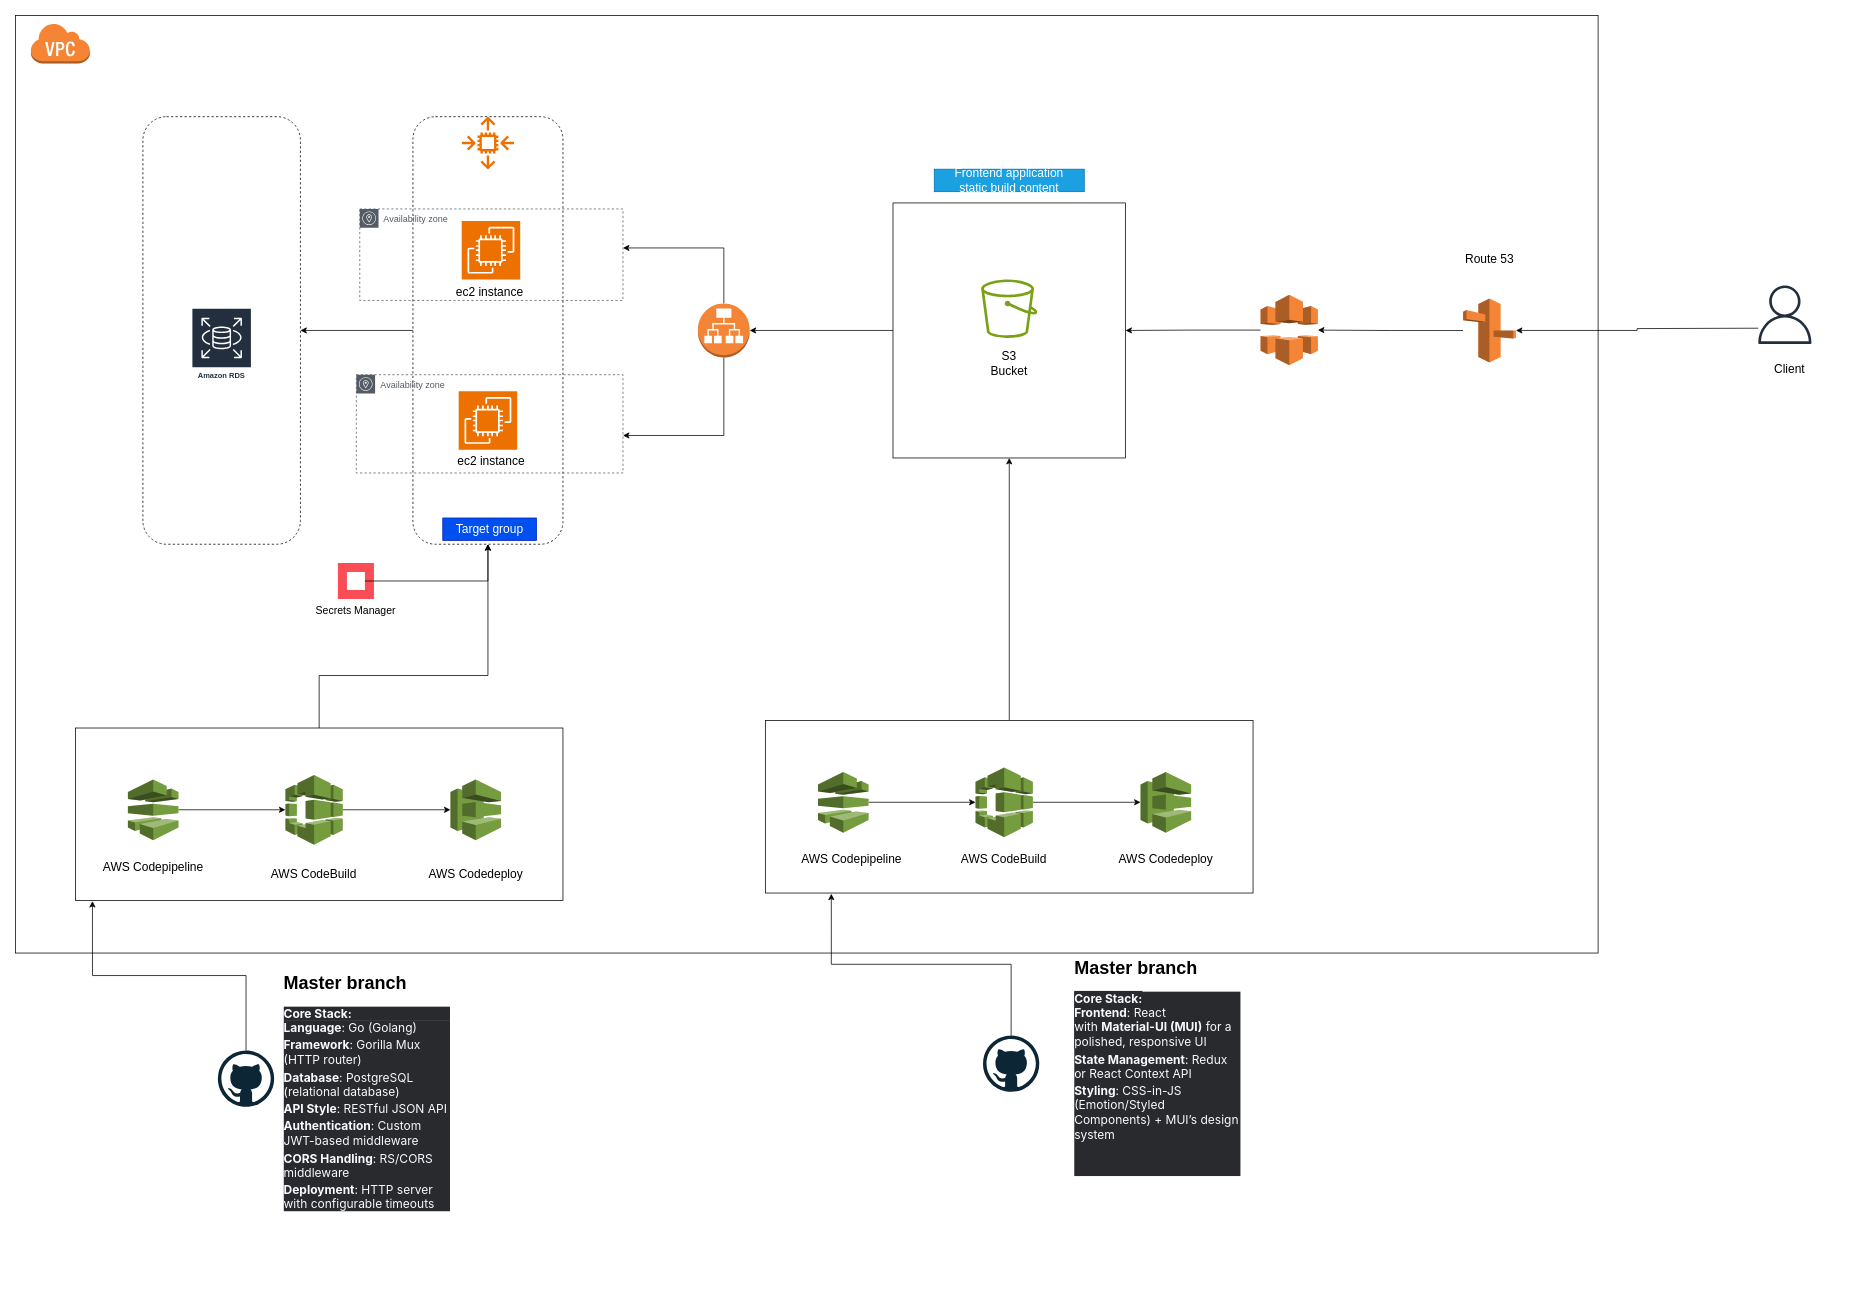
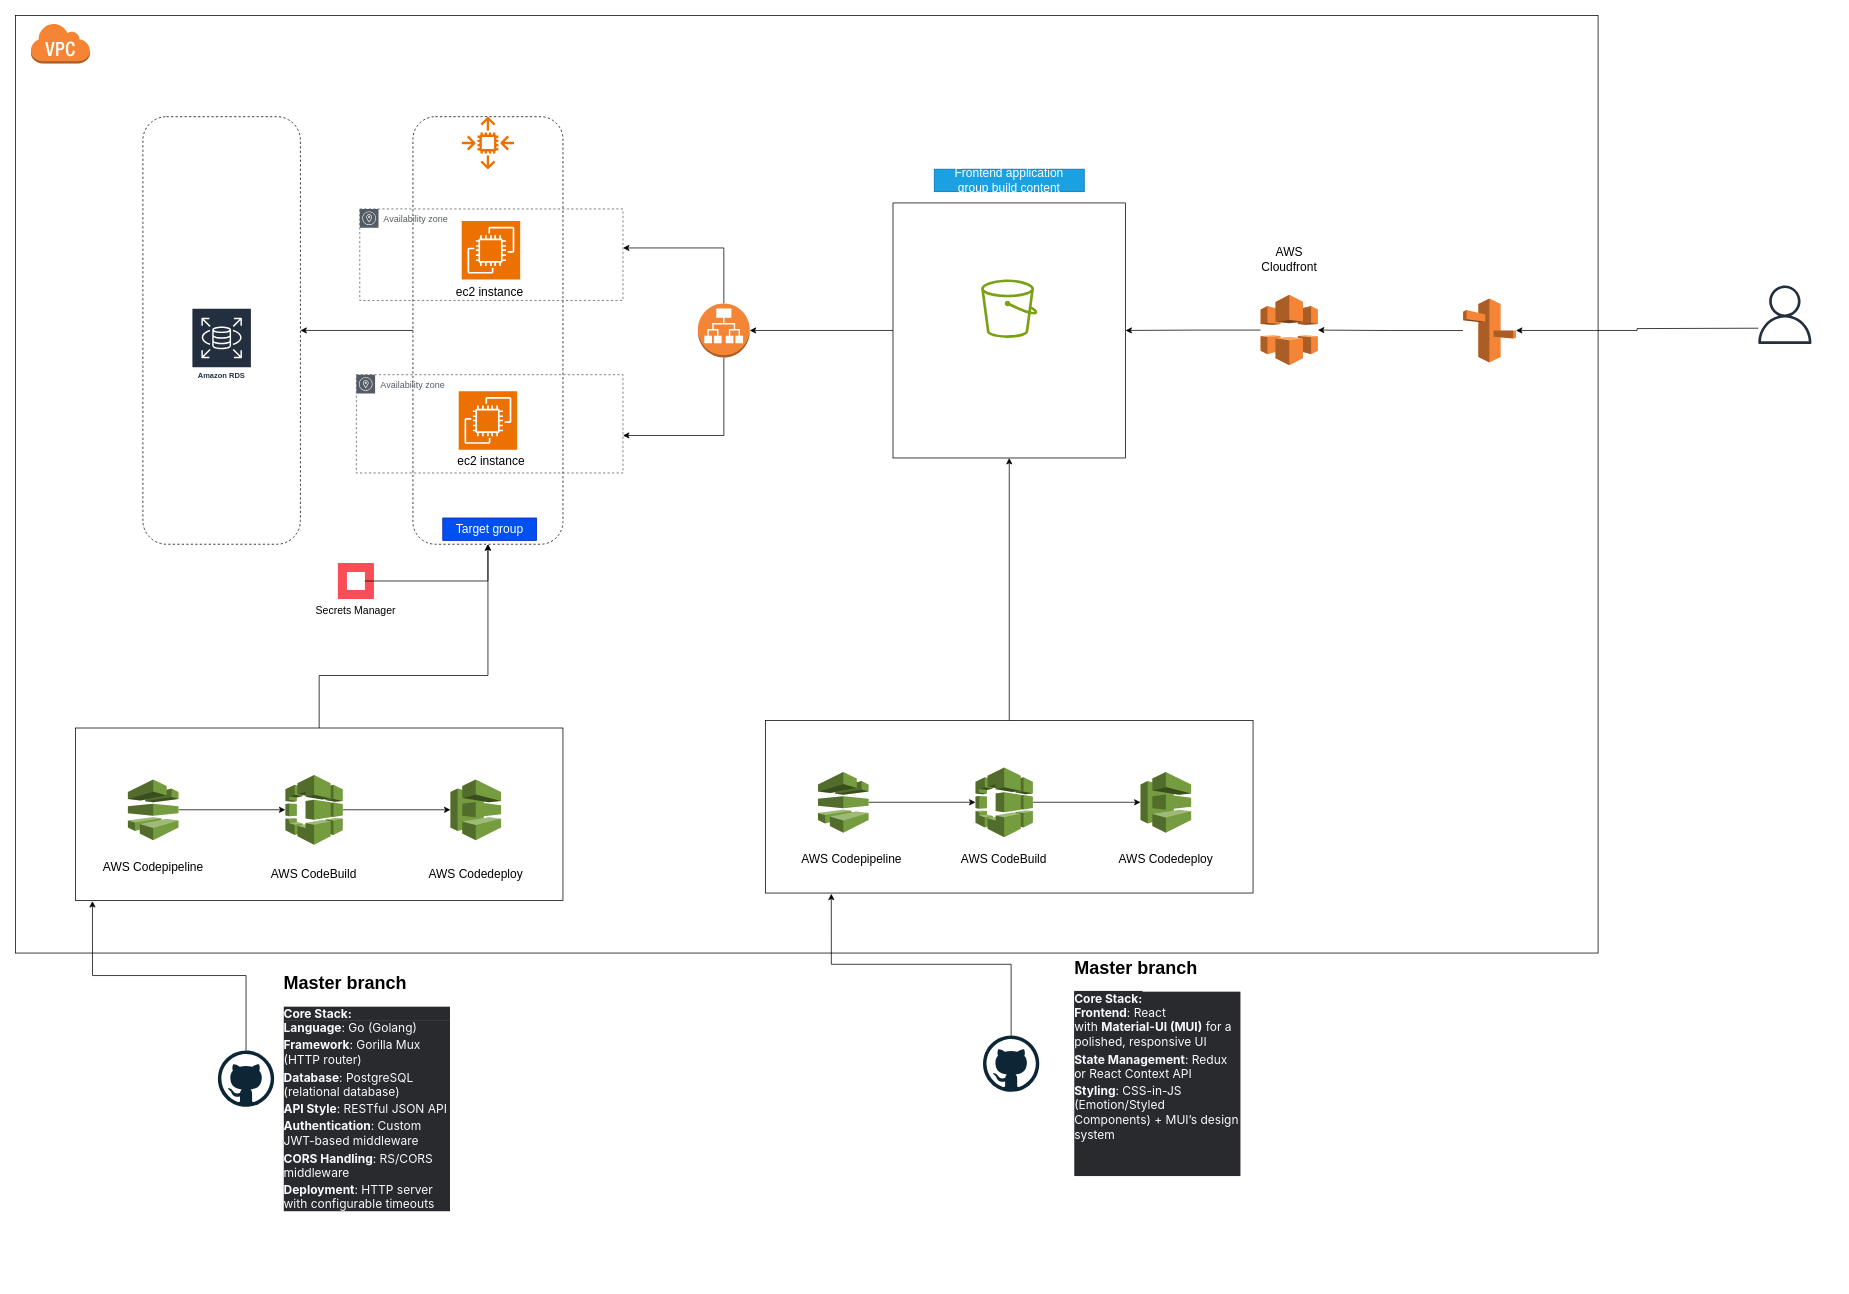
(1009, 180) -> (1009, 180)
none -> (1289, 259)
(1489, 259) -> none
(1009, 363) -> none
(1789, 369) -> none
